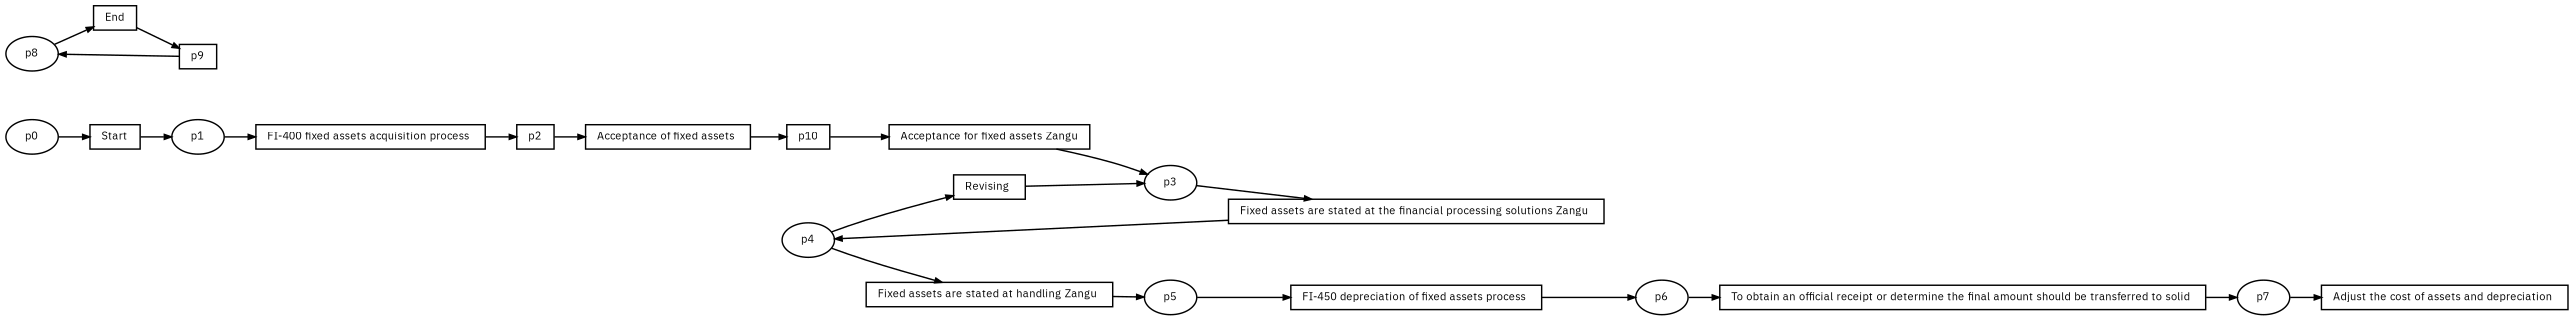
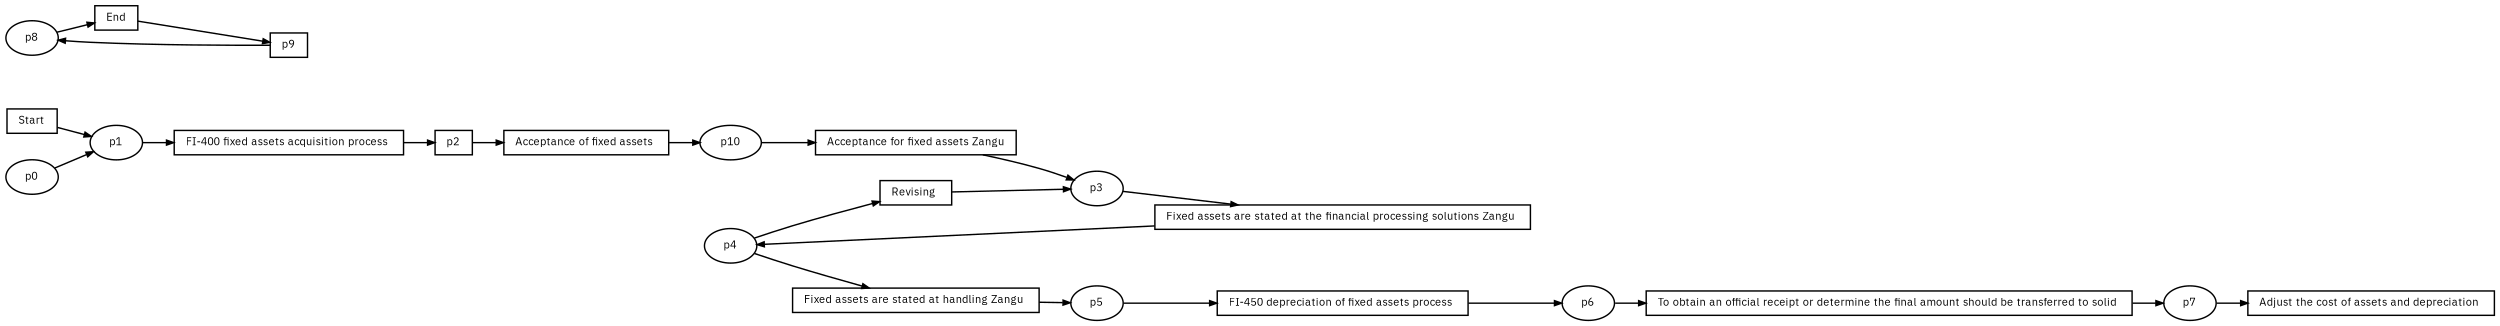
(71, 137) -> (71, 161)
(808, 137) -> (731, 143)
